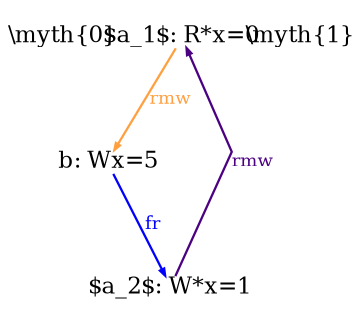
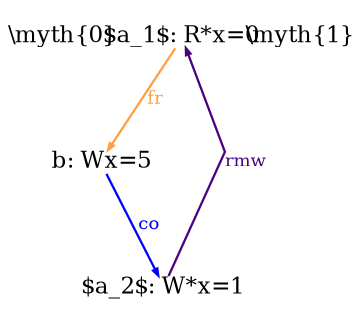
(171, 99) -> (155, 99)
(153, 225) -> (150, 225)
